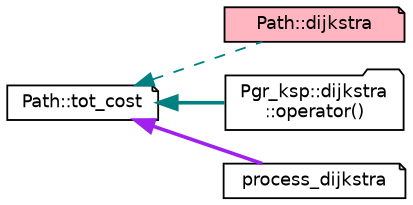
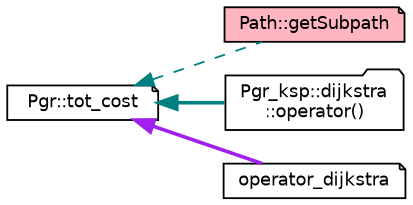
(315, 25) -> (315, 25)
(83, 103) -> (83, 103)
(315, 181) -> (315, 181)
